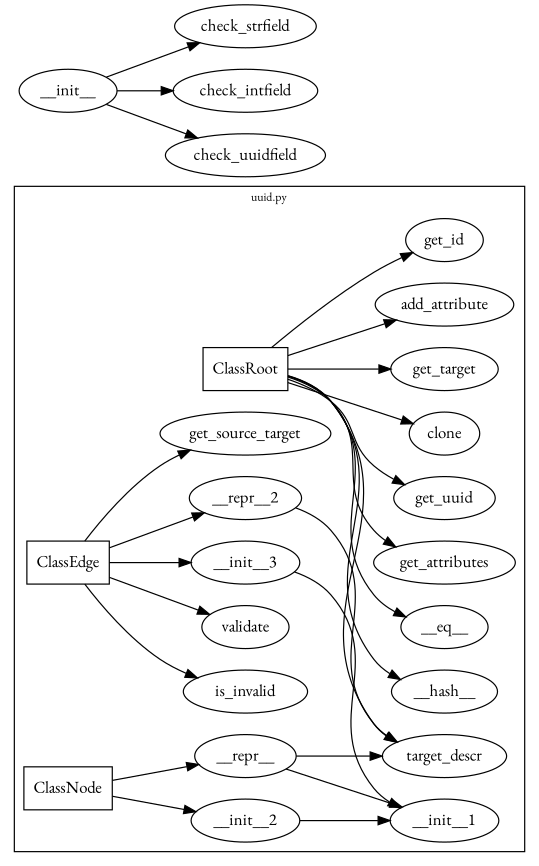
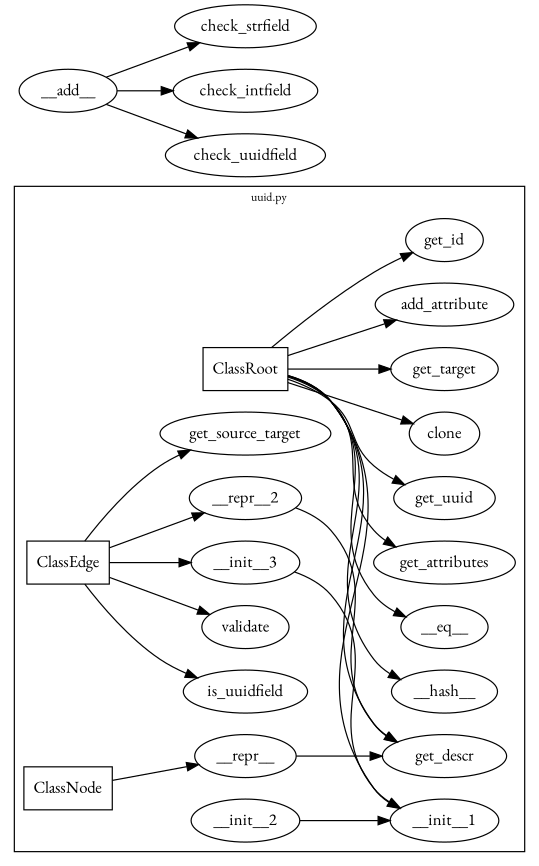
(68, 91) -> (68, 91)
(245, 692) -> (245, 692)
(444, 756) -> (444, 756)
(338, 786) -> (364, 545)
(148, 803) -> none
